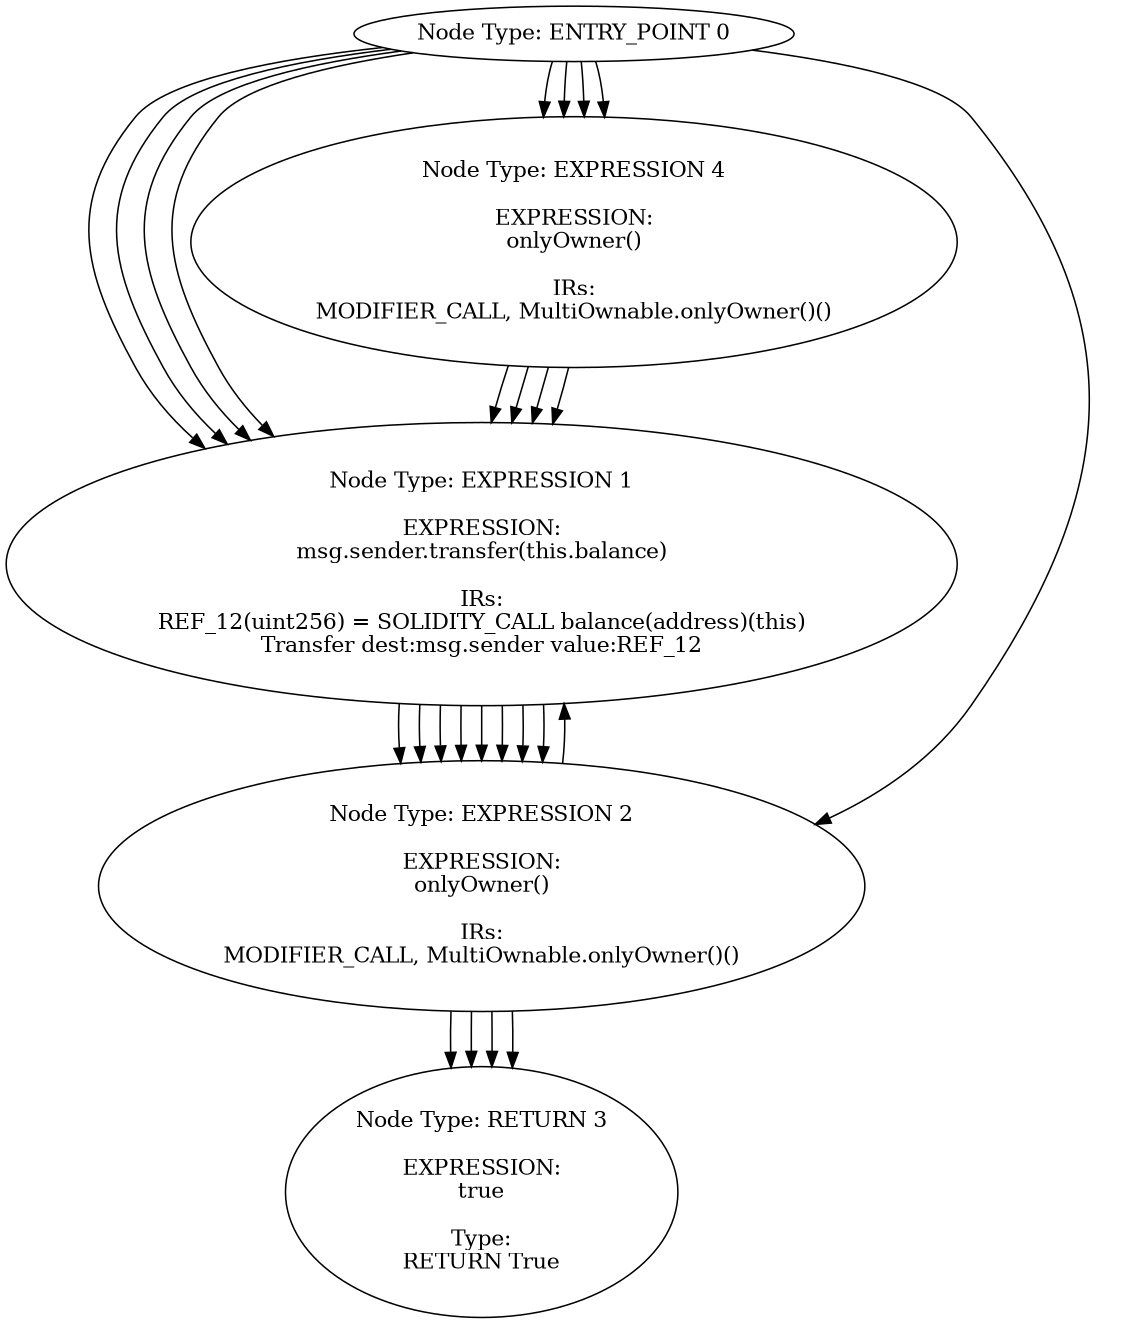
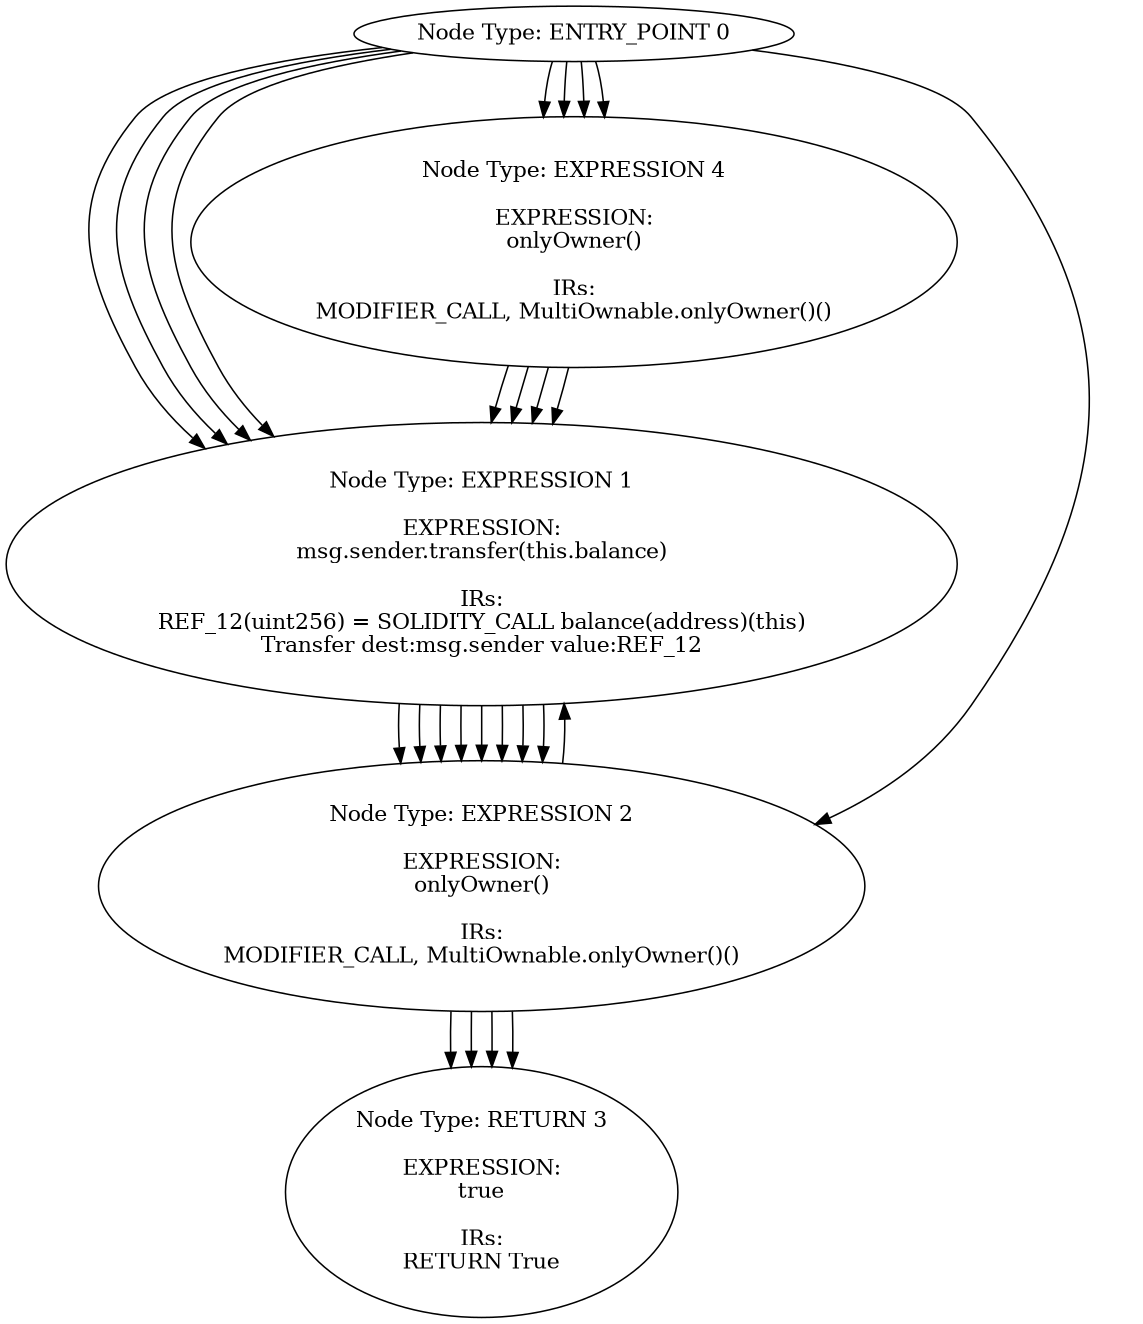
(482, 1192) -> (482, 1192)
